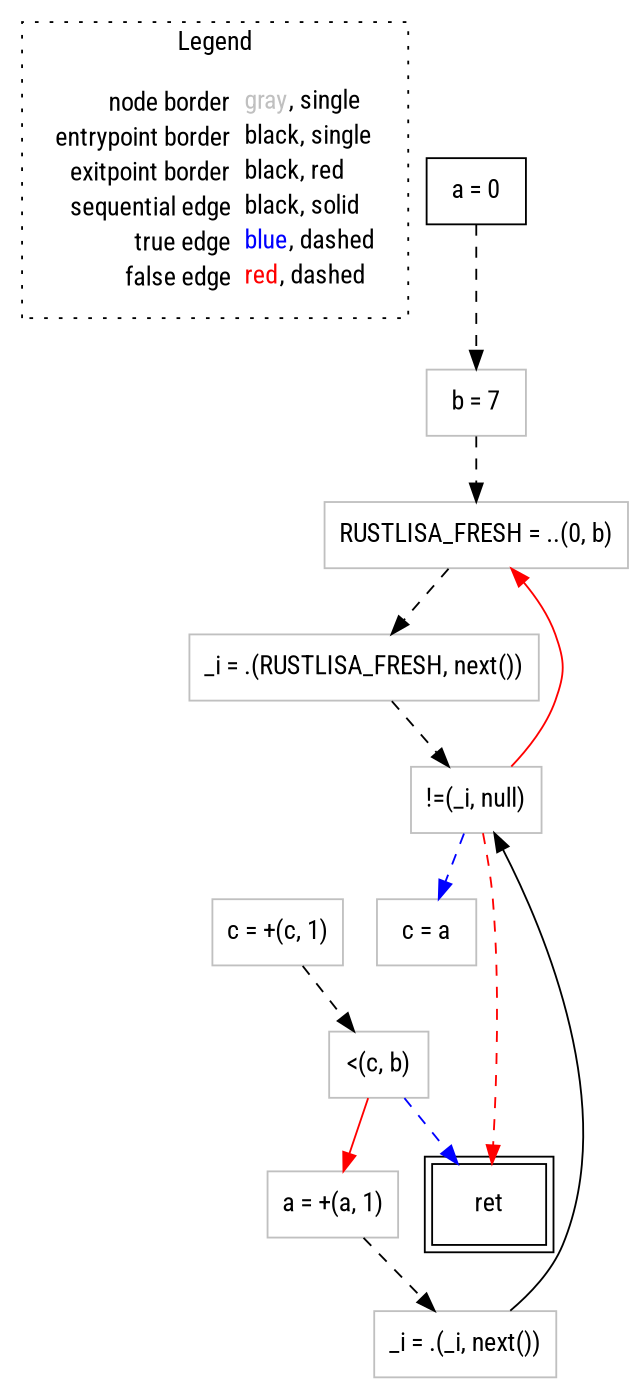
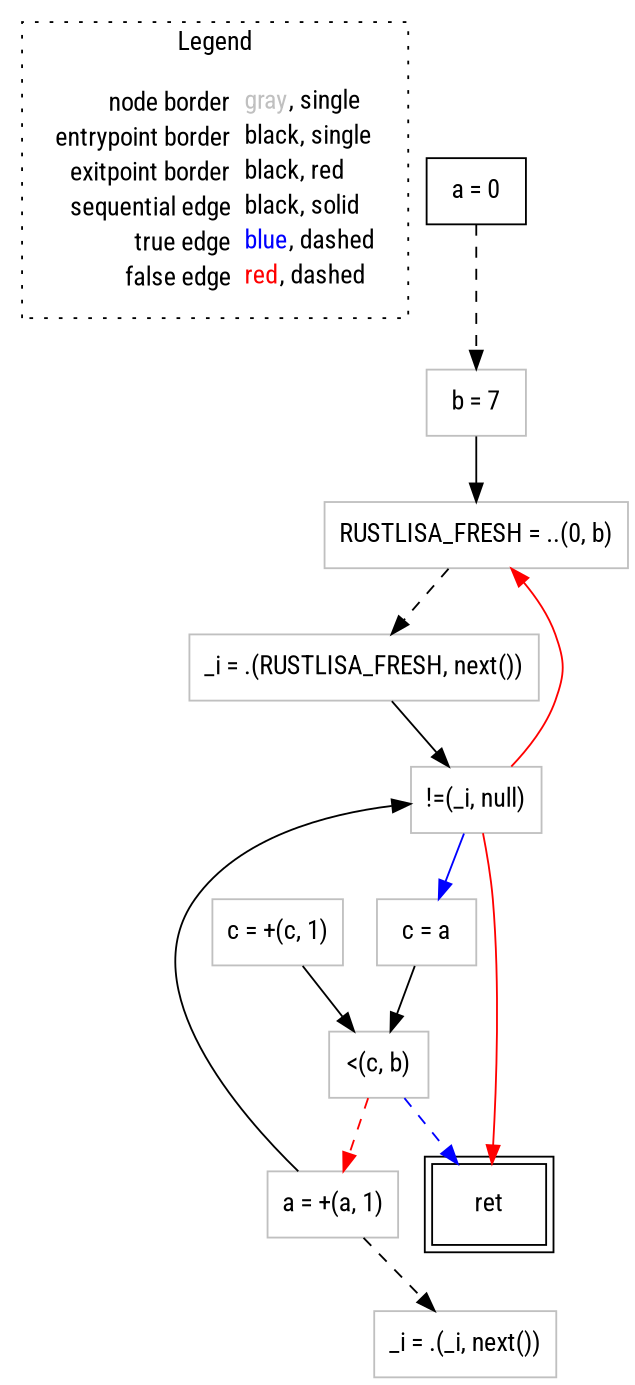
(476, 460) -> (476, 460)
(414, 727) -> (414, 727)
(455, 858) -> (455, 858)
(497, 989) -> (497, 989)
none -> (406, 990)
(323, 991) -> (323, 991)
(580, 1084) -> (178, 941)
(359, 1126) -> (359, 1126)
